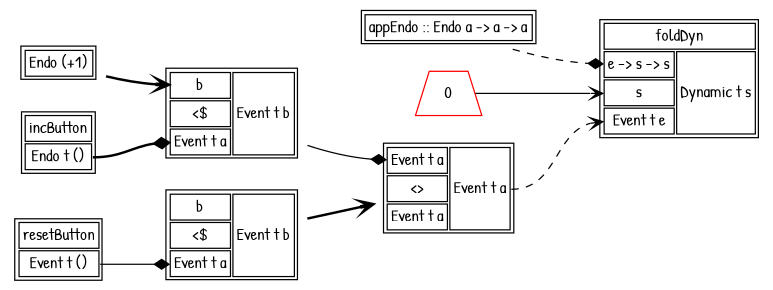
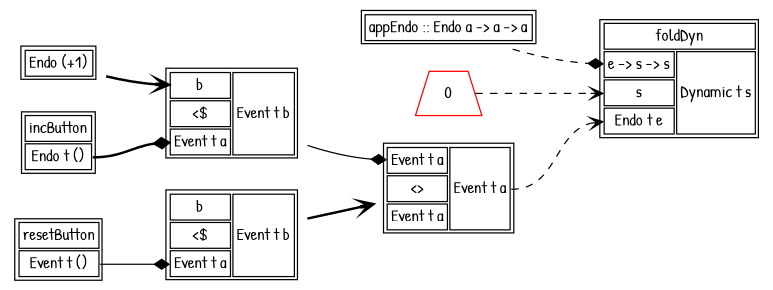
(533, 93) -> (533, 93)
(639, 120) -> (639, 120)
